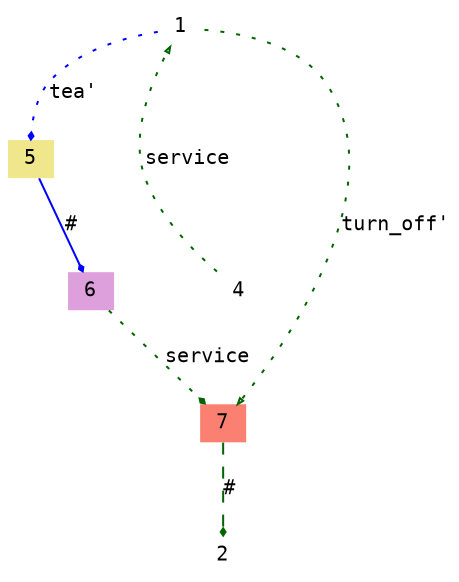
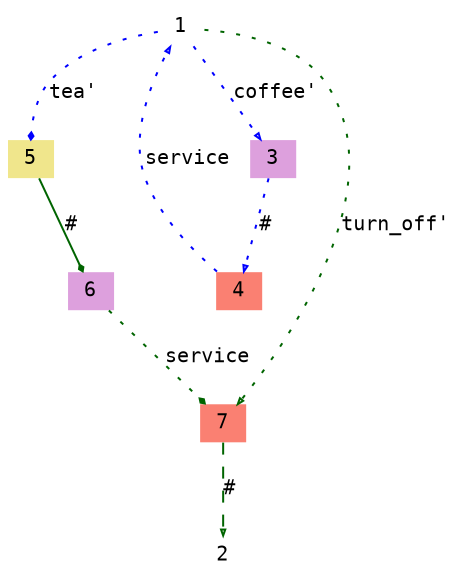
none -> (273, 159)
(144, 172) -> (144, 172)
(59, 222) -> (59, 222)
(239, 291) -> (239, 291)
(223, 486) -> (223, 486)
